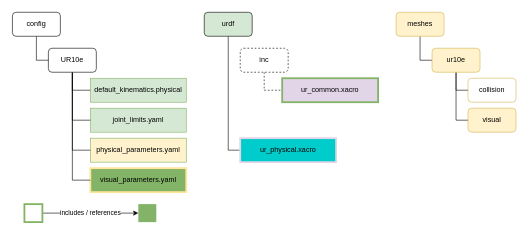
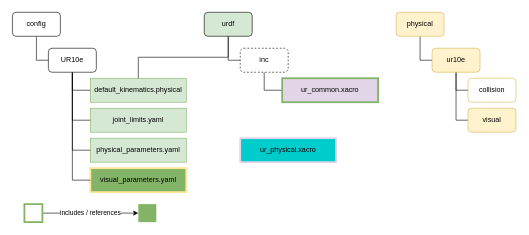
(420, 24) -> (420, 24)
none -> (235, 60)
(264, 90) -> (264, 90)
(228, 112) -> (172, 57)
(138, 150) -> (138, 150)
